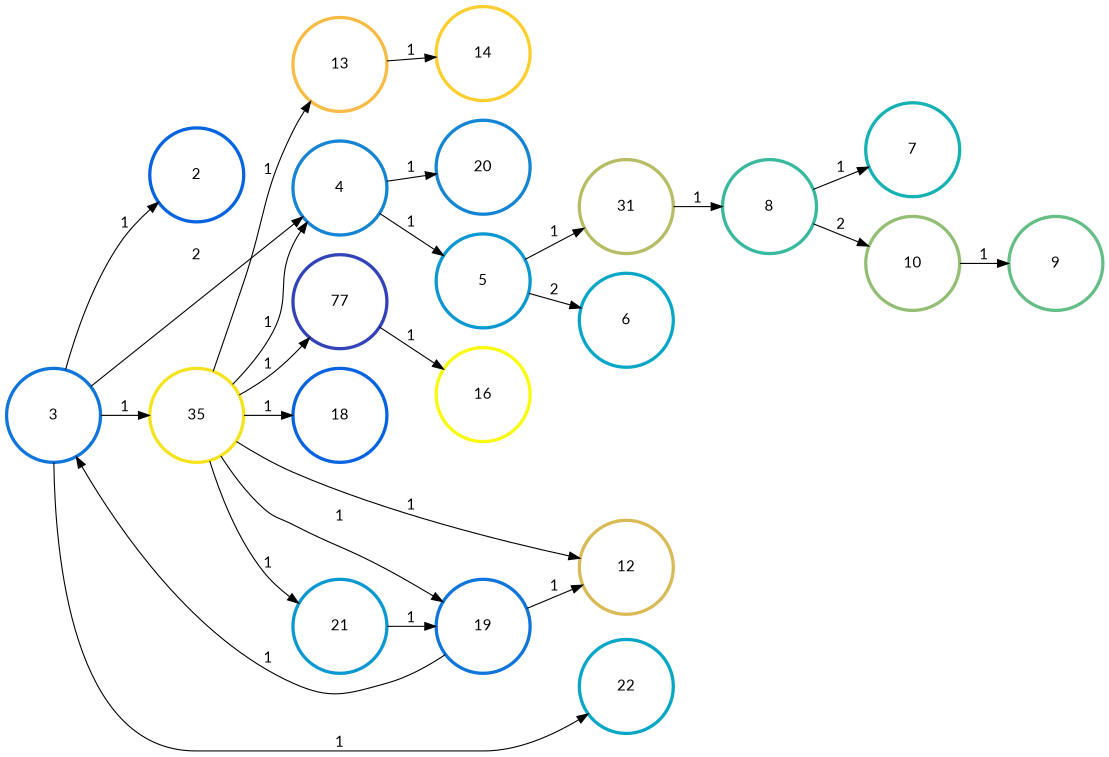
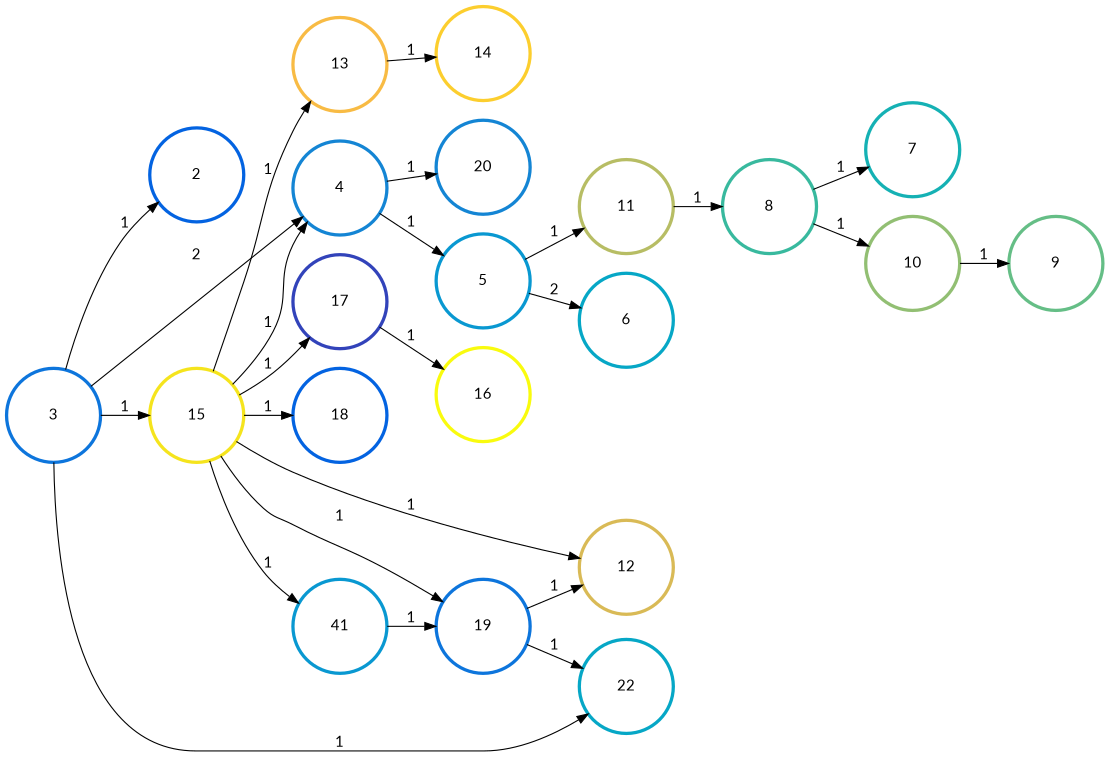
(626, 207) -> (626, 207)
(841, 225) -> (841, 225)
(340, 302) -> (340, 302)
(197, 415) -> (197, 415)
(340, 626) -> (340, 626)
(231, 645) -> (550, 654)
